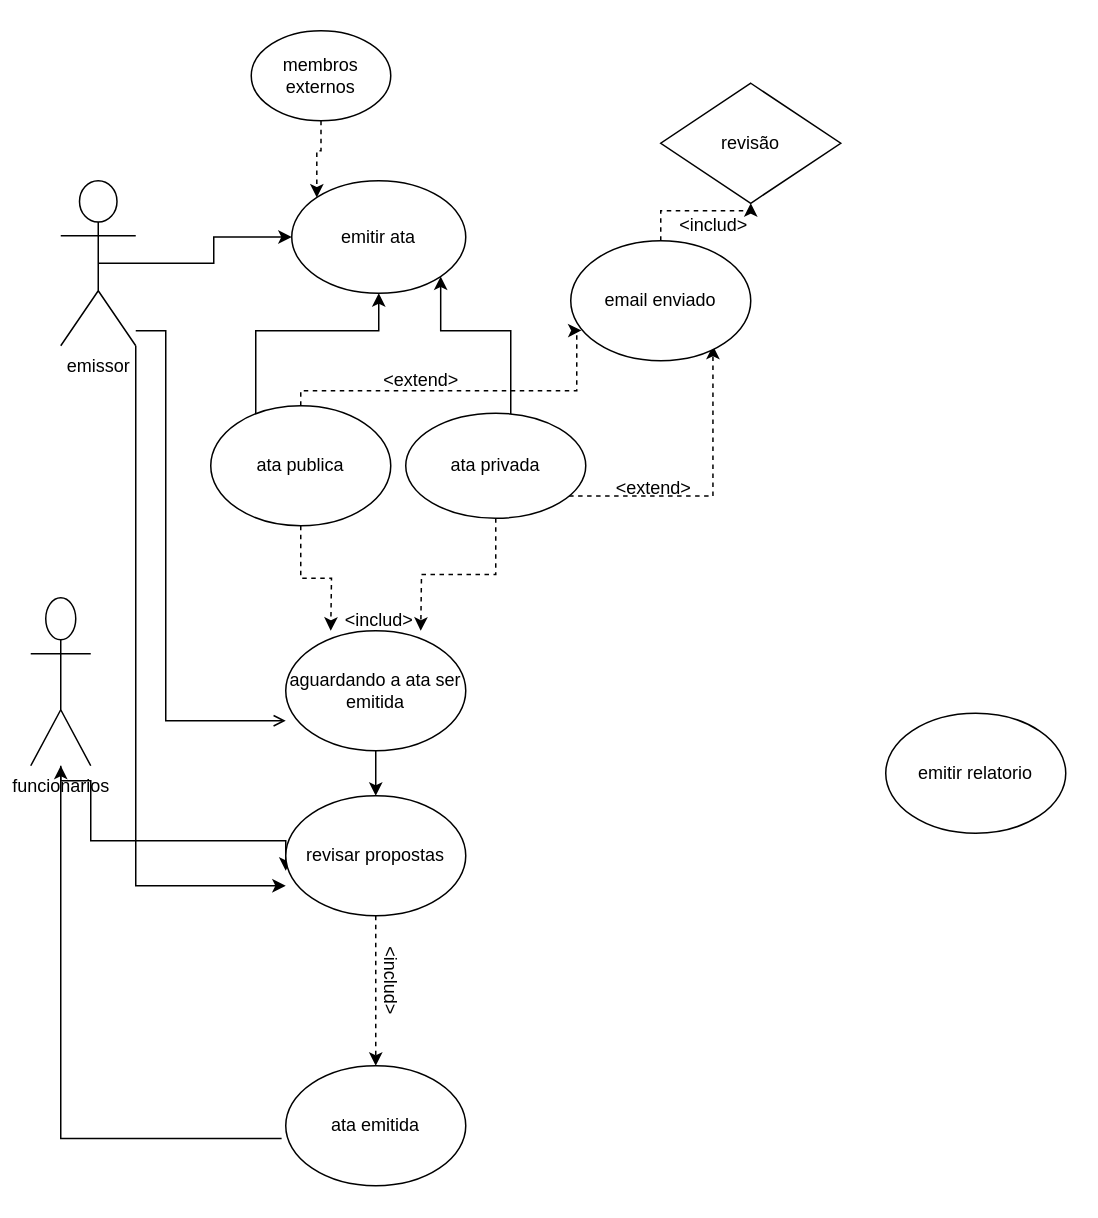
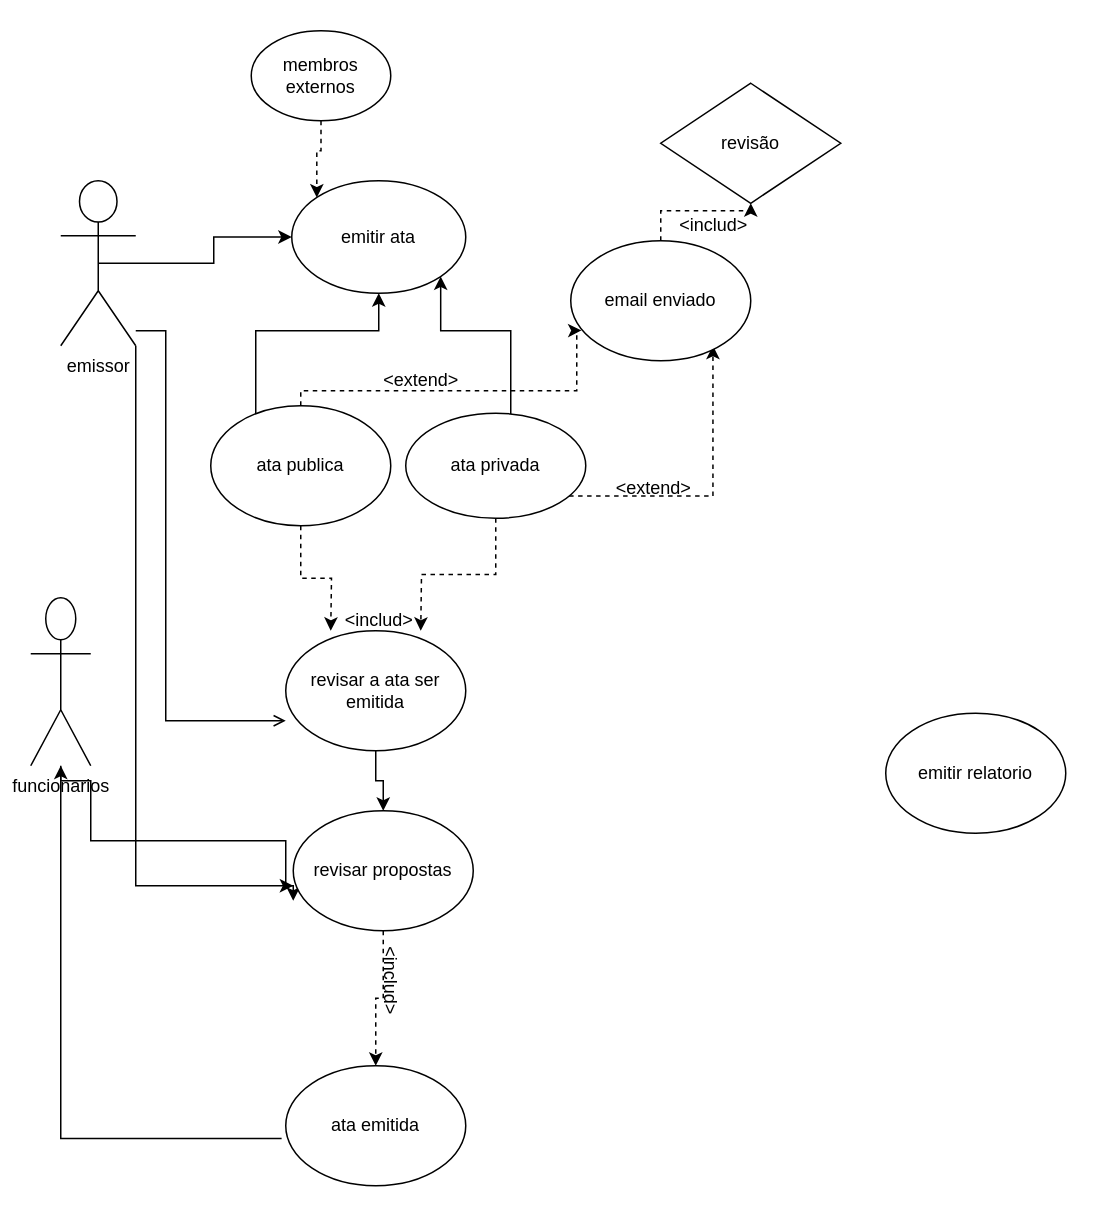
(376, 691) -> (376, 691)
(376, 856) -> (383, 871)
